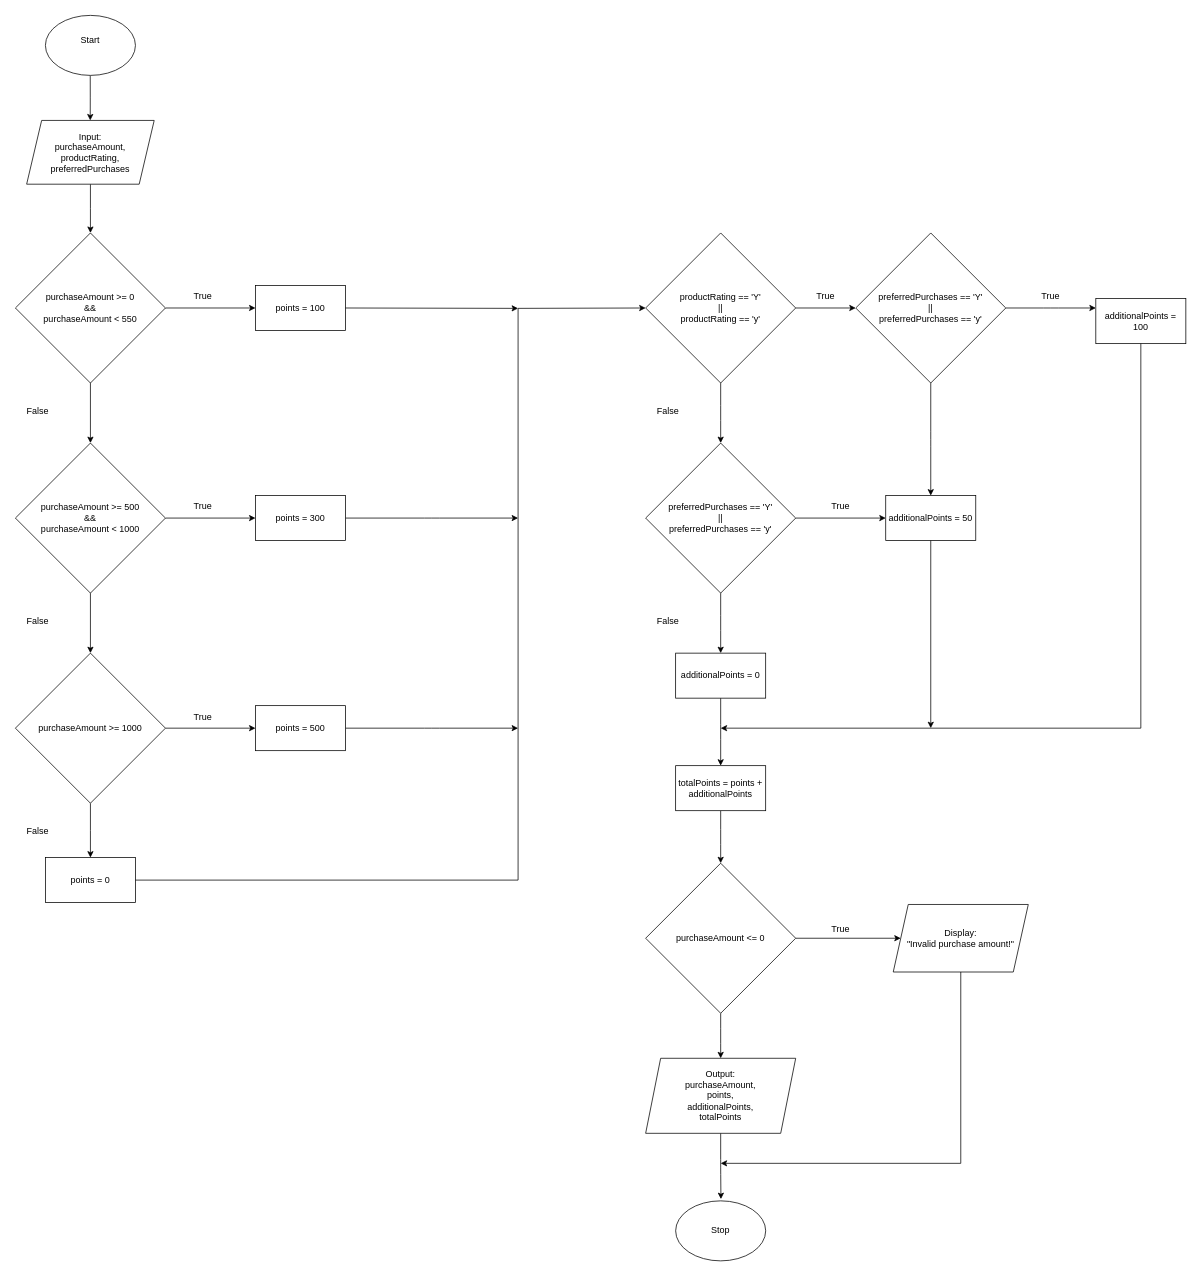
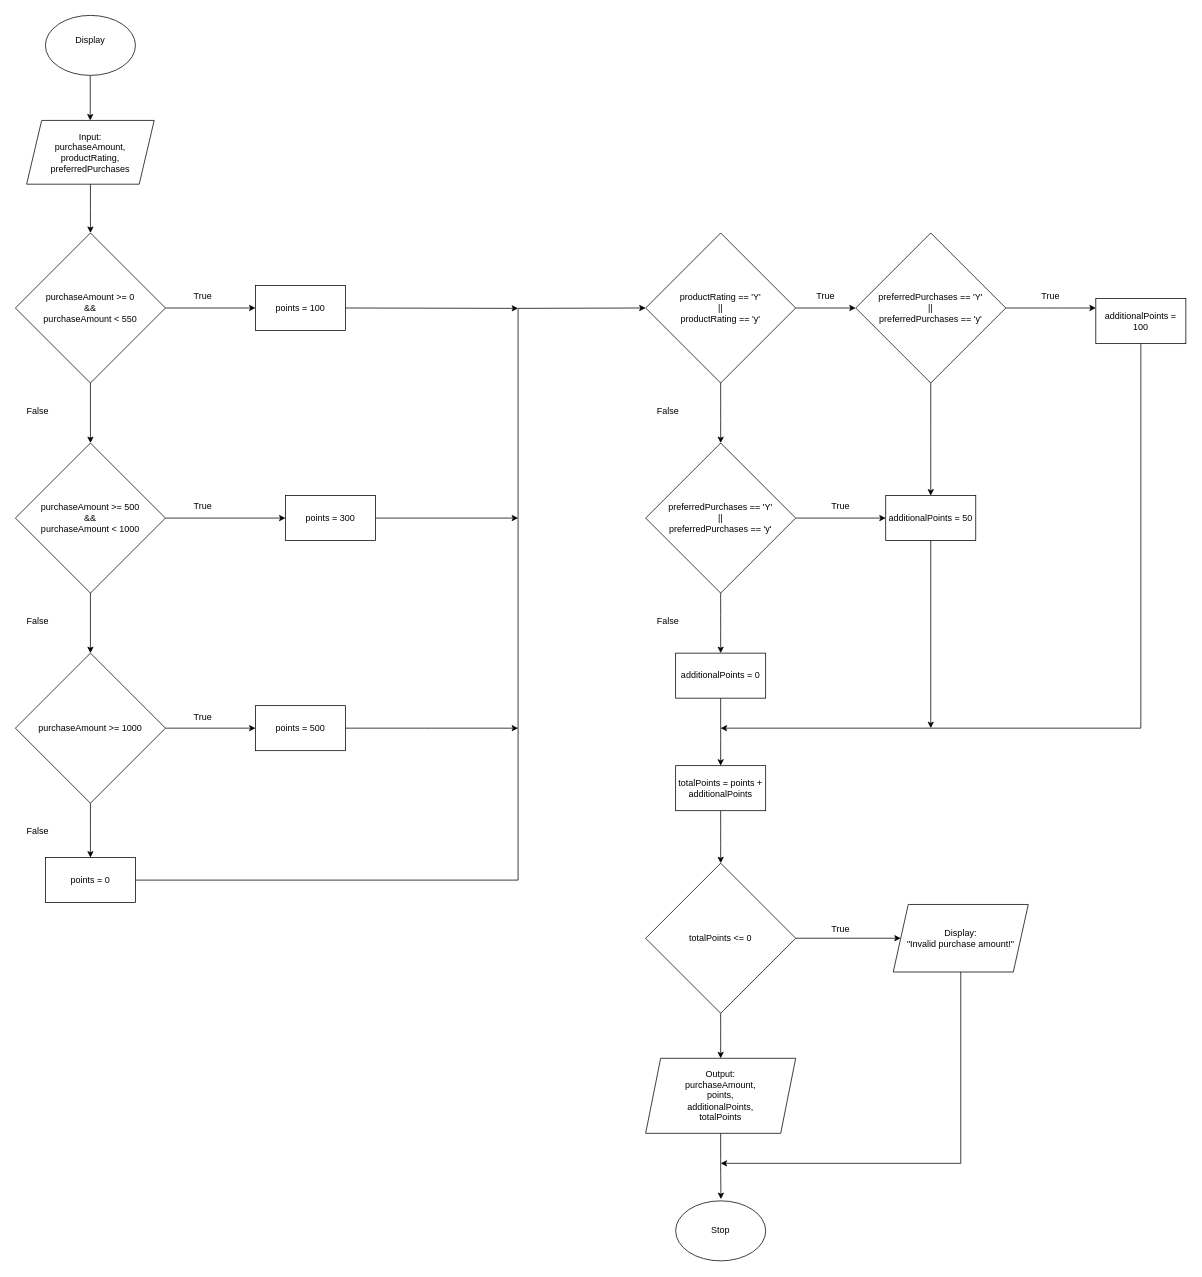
(90, 45) -> (90, 45)
(300, 518) -> (330, 518)
(720, 938) -> (720, 938)
